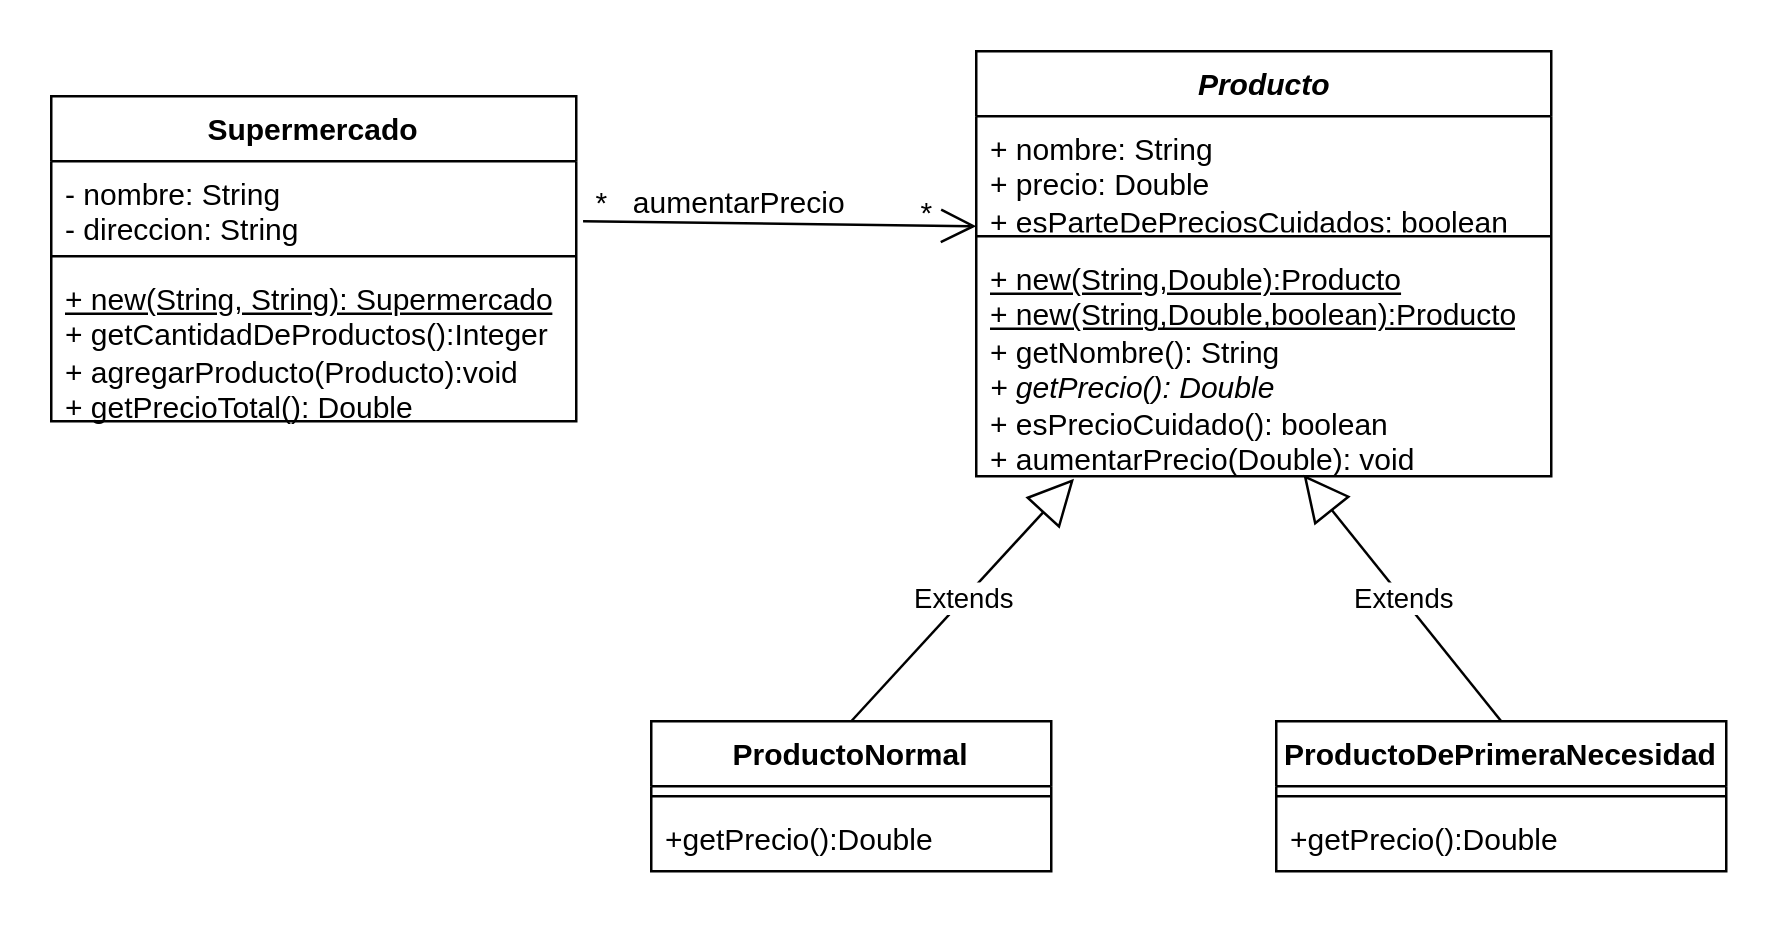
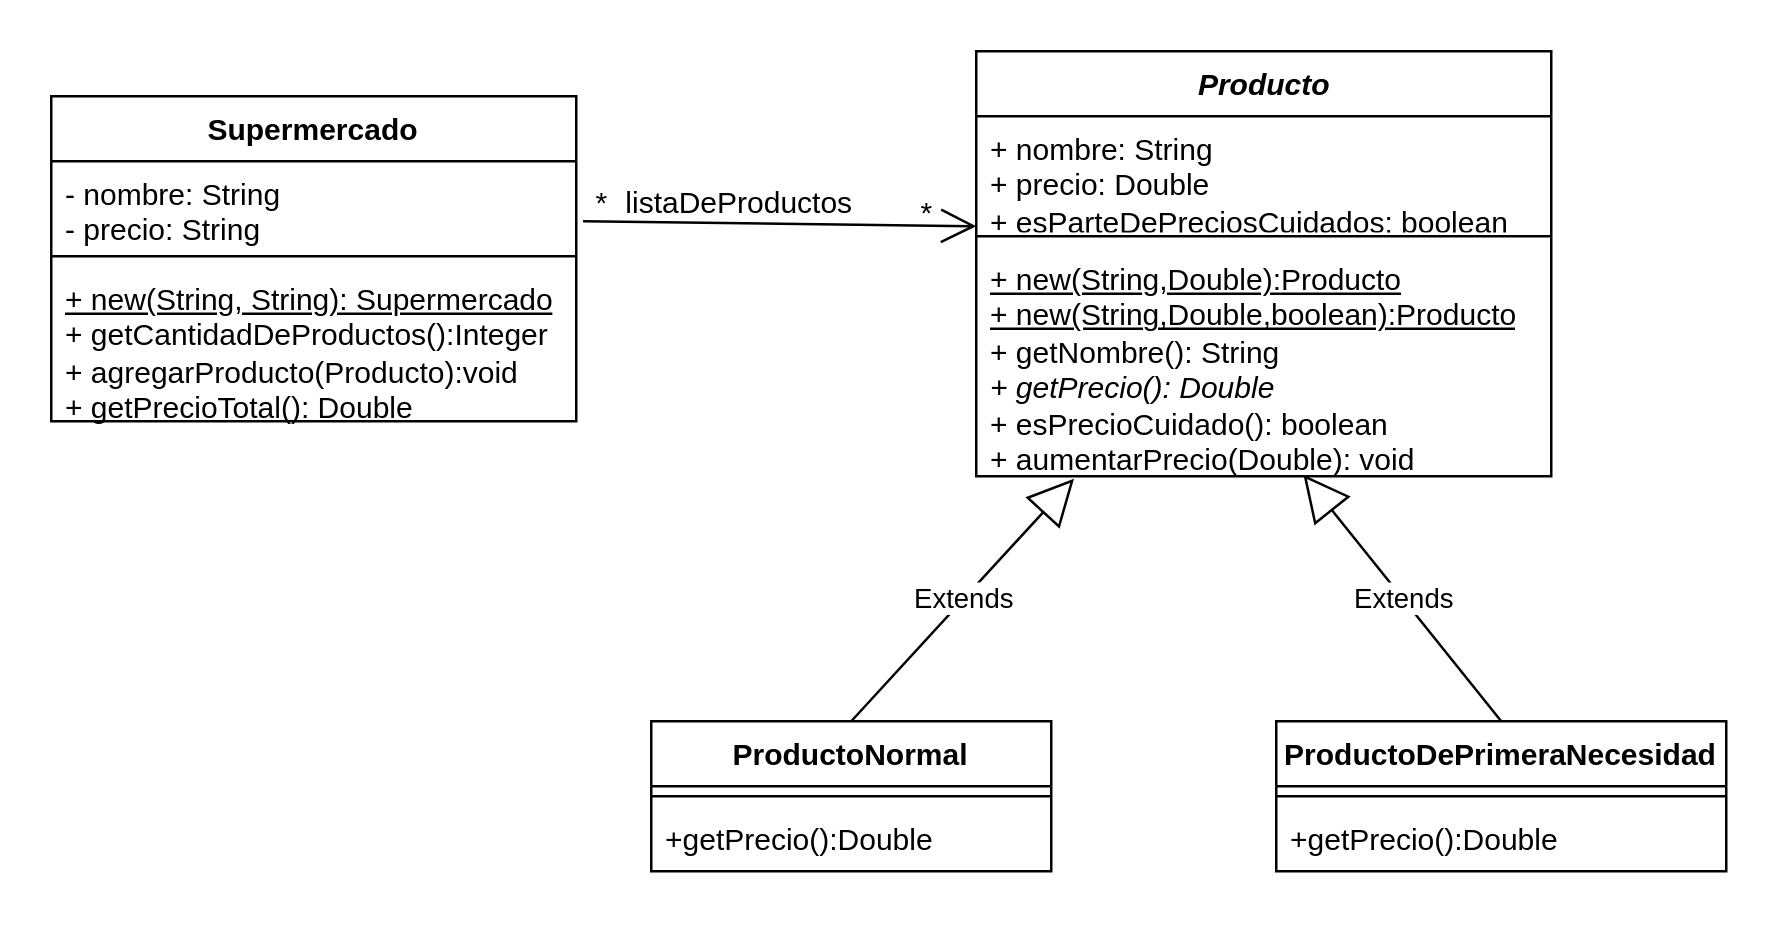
(184, 195) -> (184, 195)
(740, 204) -> (740, 204)
